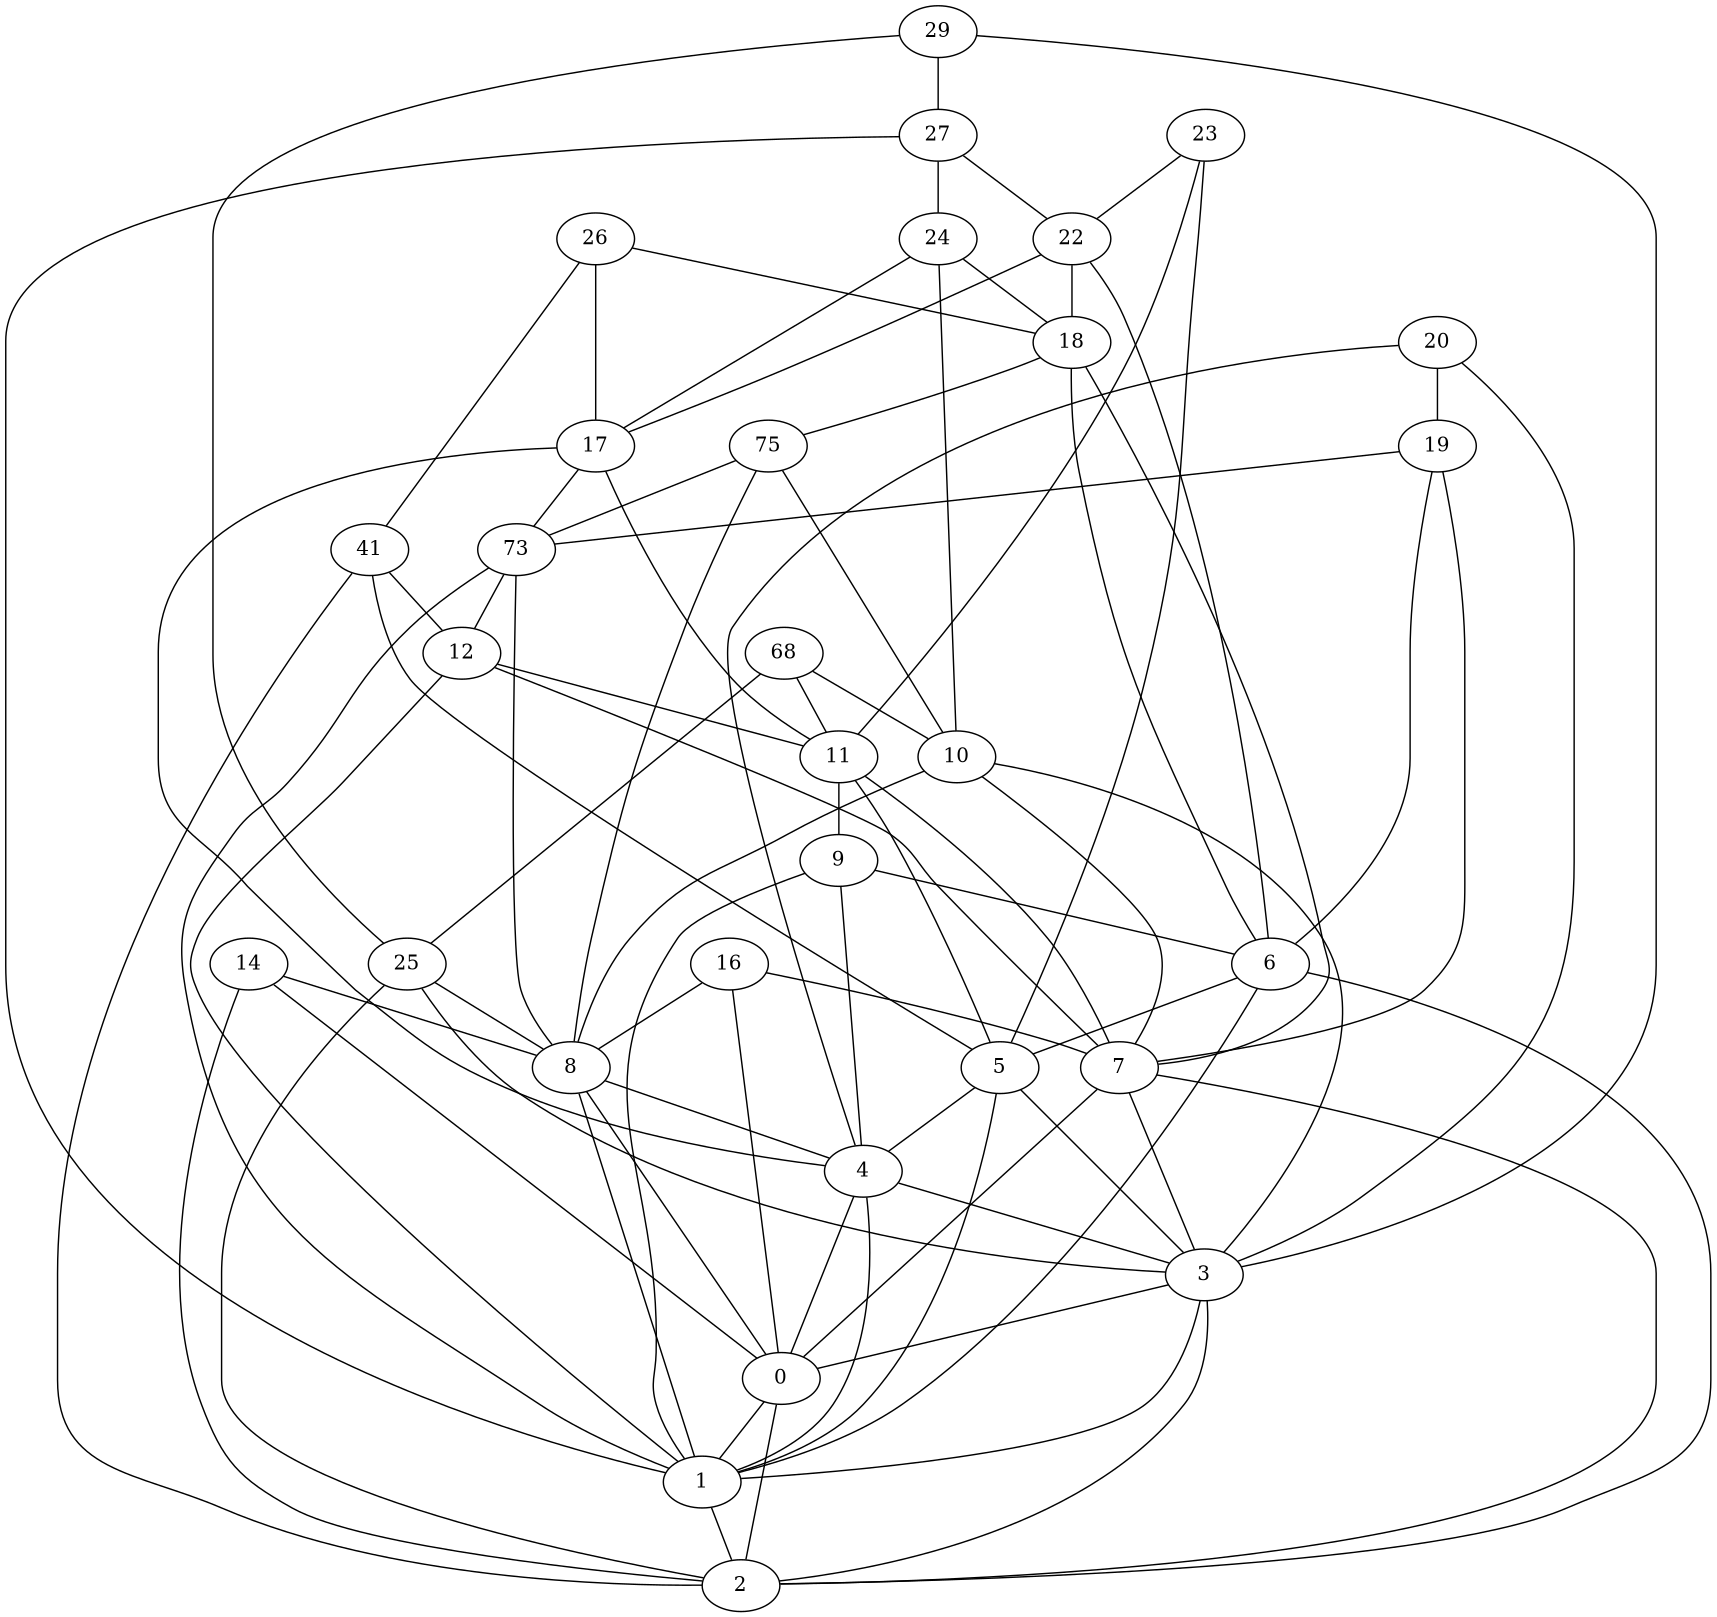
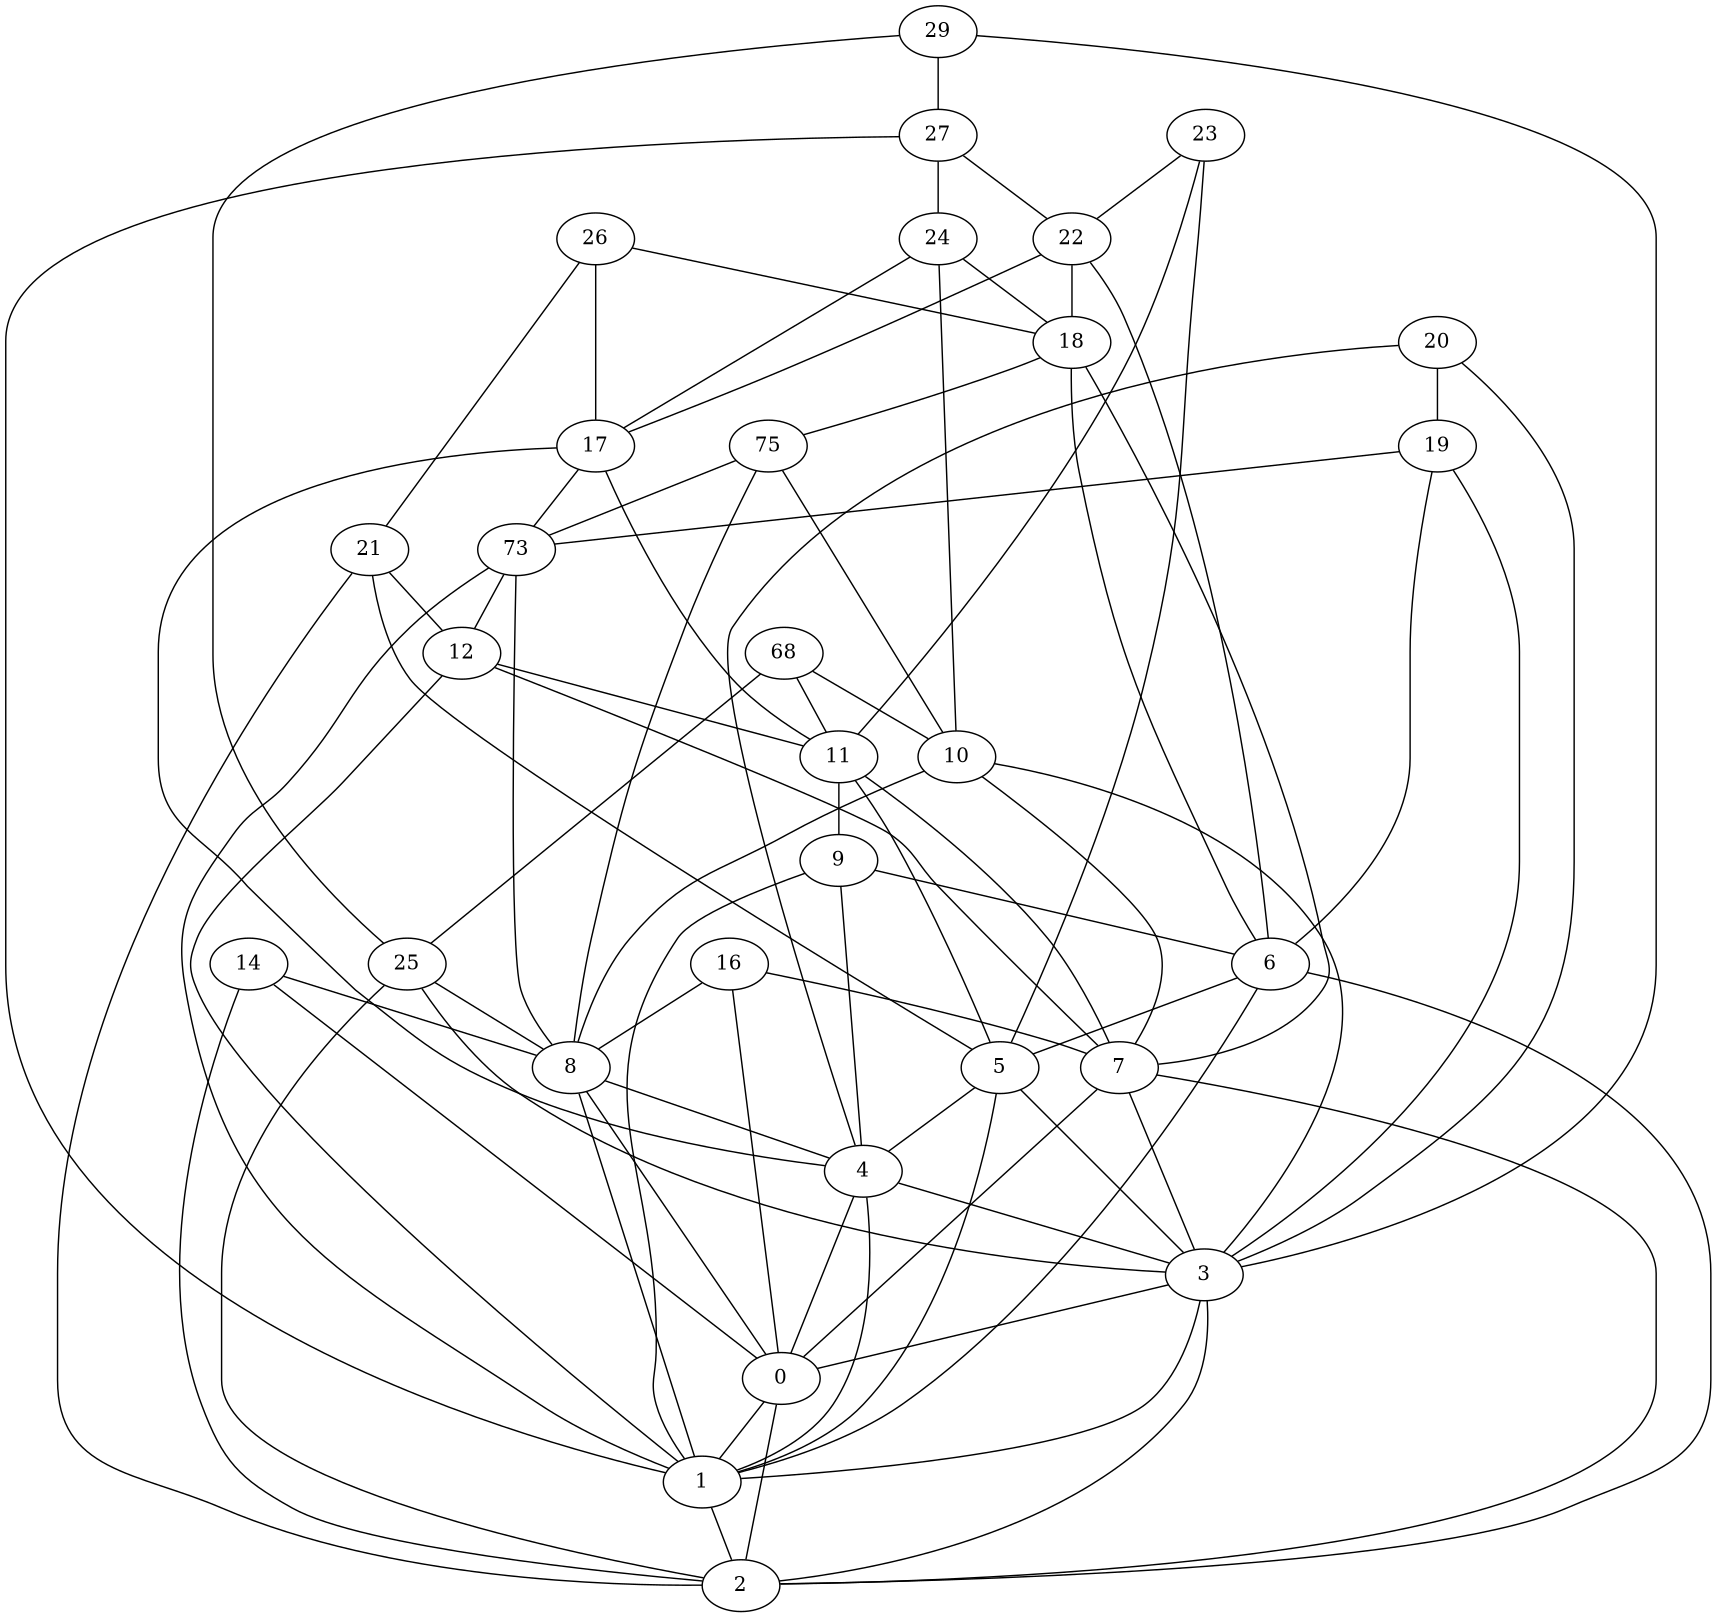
(370, 550) -> (370, 550)
(1465, 875) -> (1513, 912)
